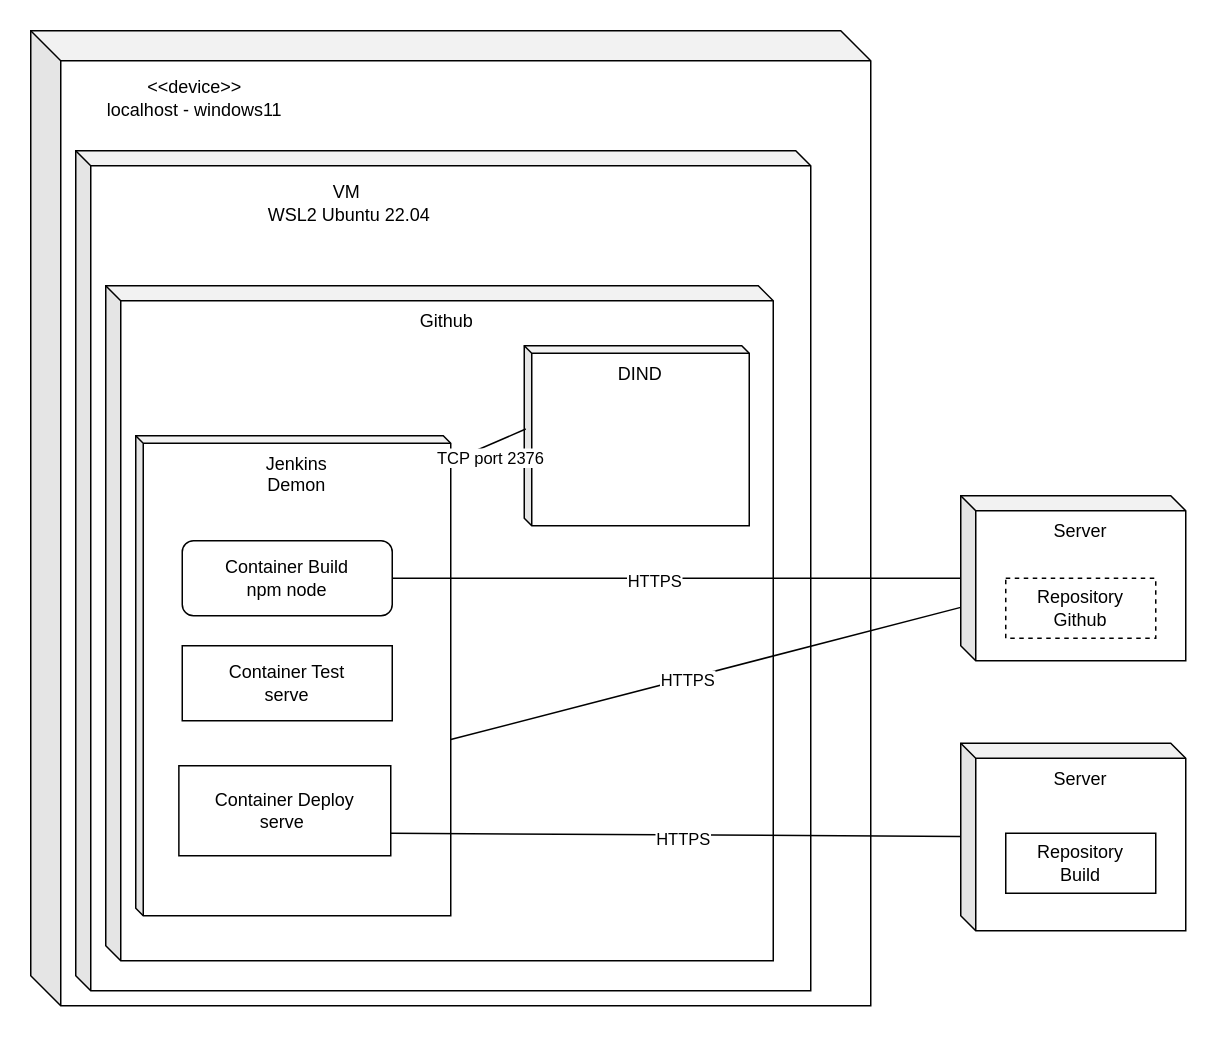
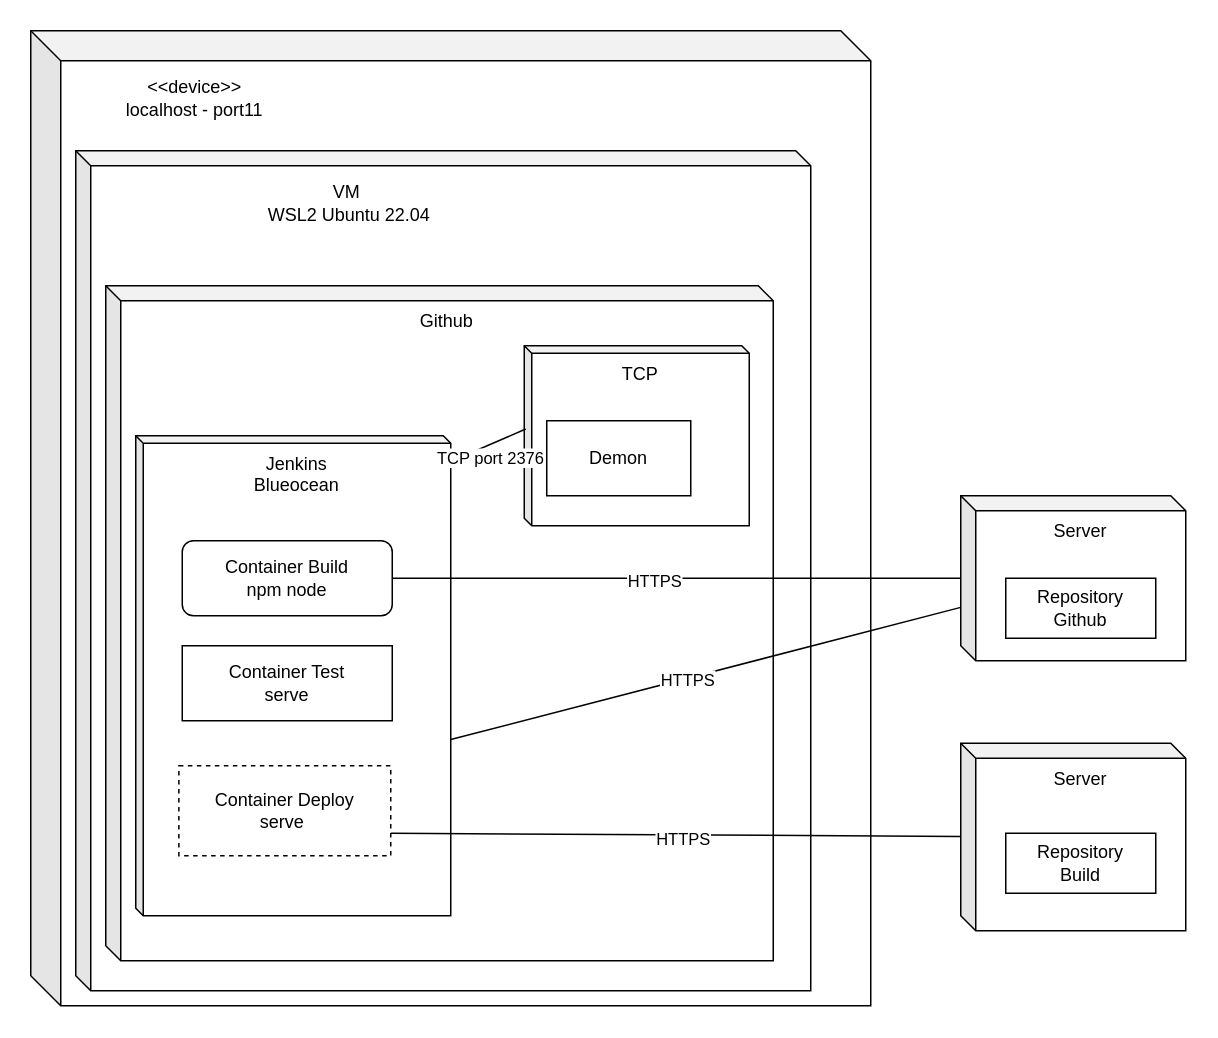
(195, 98) -> (195, 98)
(641, 375) -> (641, 375)
none -> (619, 458)
(297, 475) -> (297, 475)
(1081, 608) -> (1081, 608)
(285, 811) -> (285, 811)
